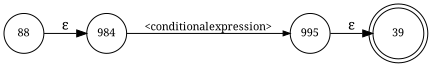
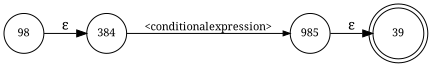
(24, 33) -> (24, 33)
(107, 33) -> (107, 33)
(310, 33) -> (310, 33)
